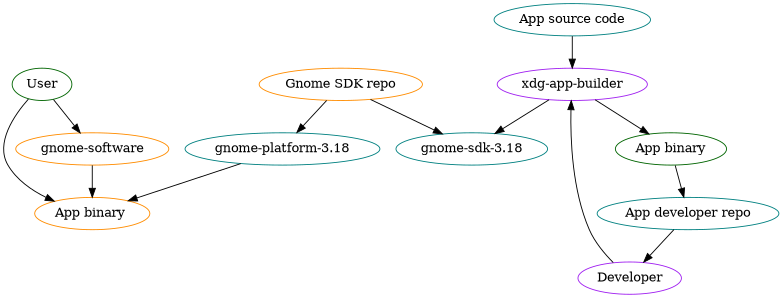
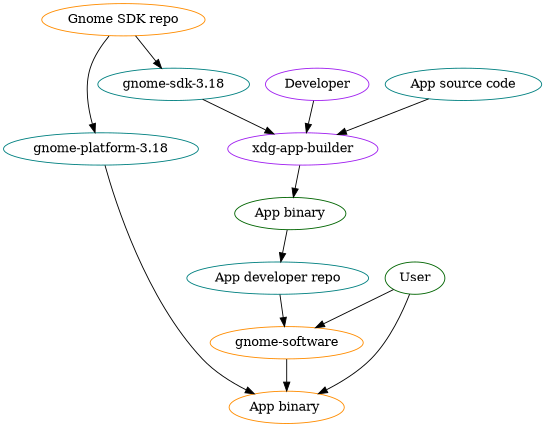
(526, 114) -> (234, 115)
(662, 242) -> (282, 306)
